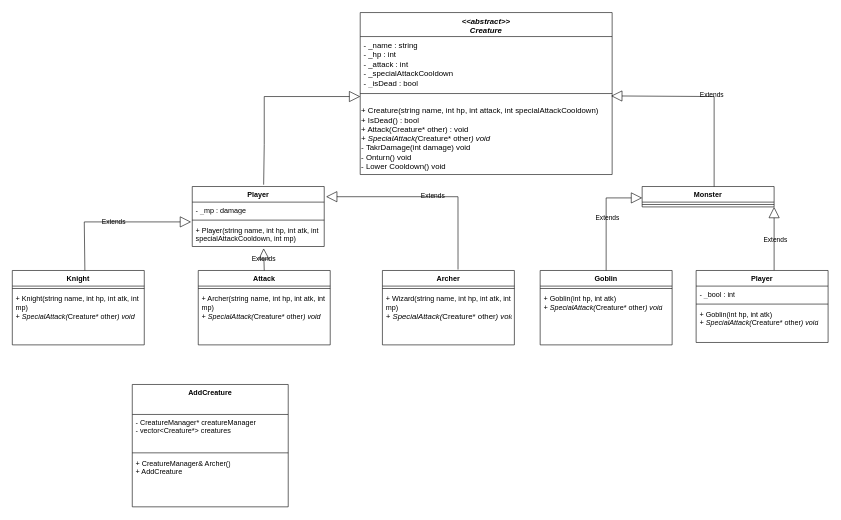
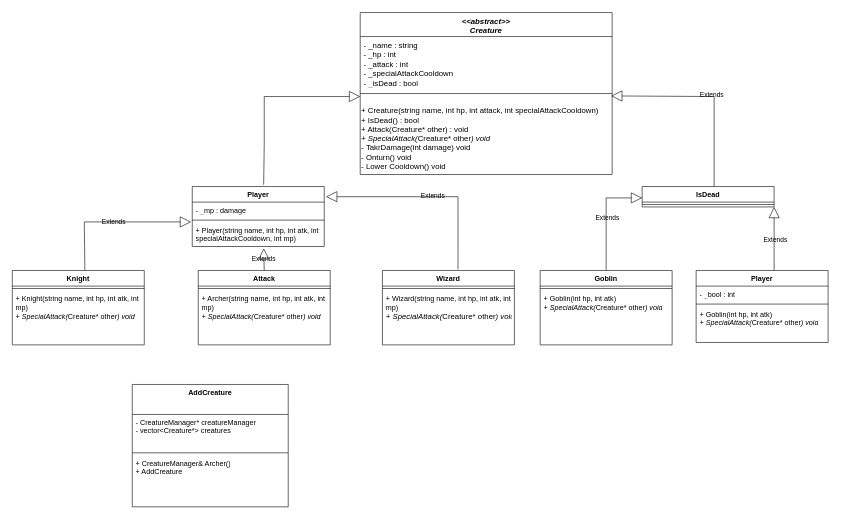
(708, 195) -> (708, 195)
(449, 279) -> (449, 279)
